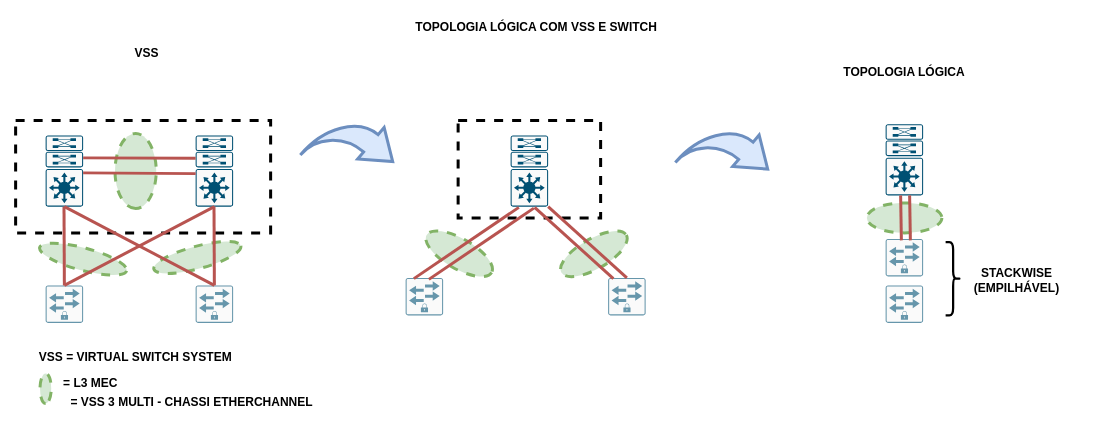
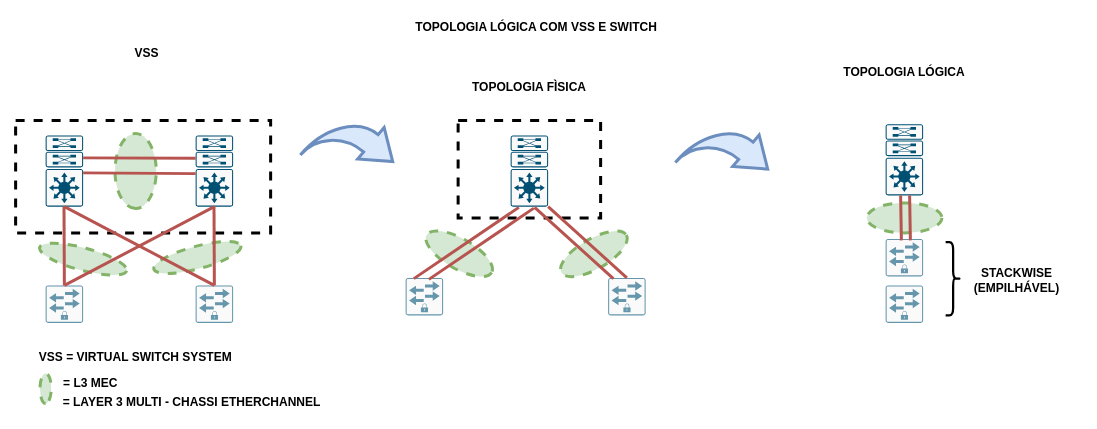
none -> (529, 87)
(192, 402) -> (192, 402)
